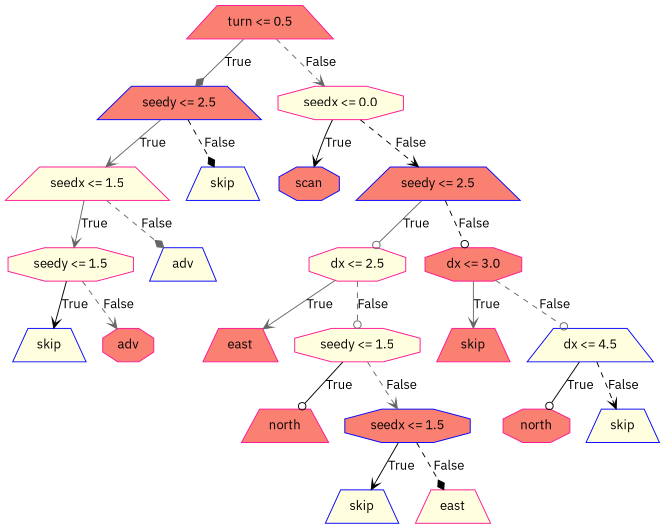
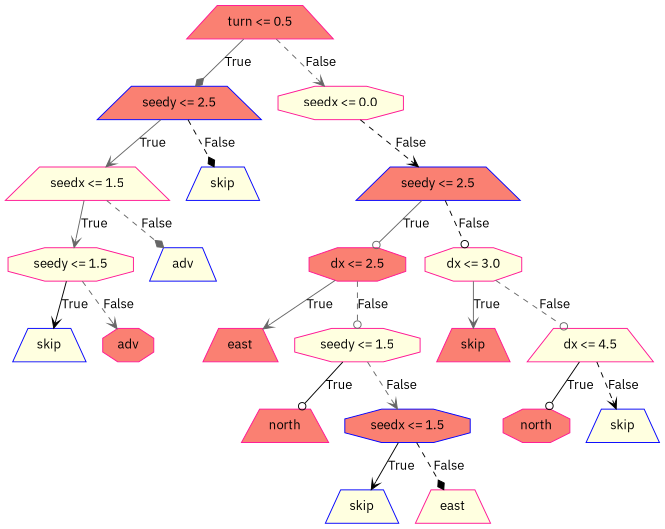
(309, 184) -> none
(357, 264) -> (357, 264)
(473, 264) -> (473, 264)
(590, 345) -> (590, 345)
